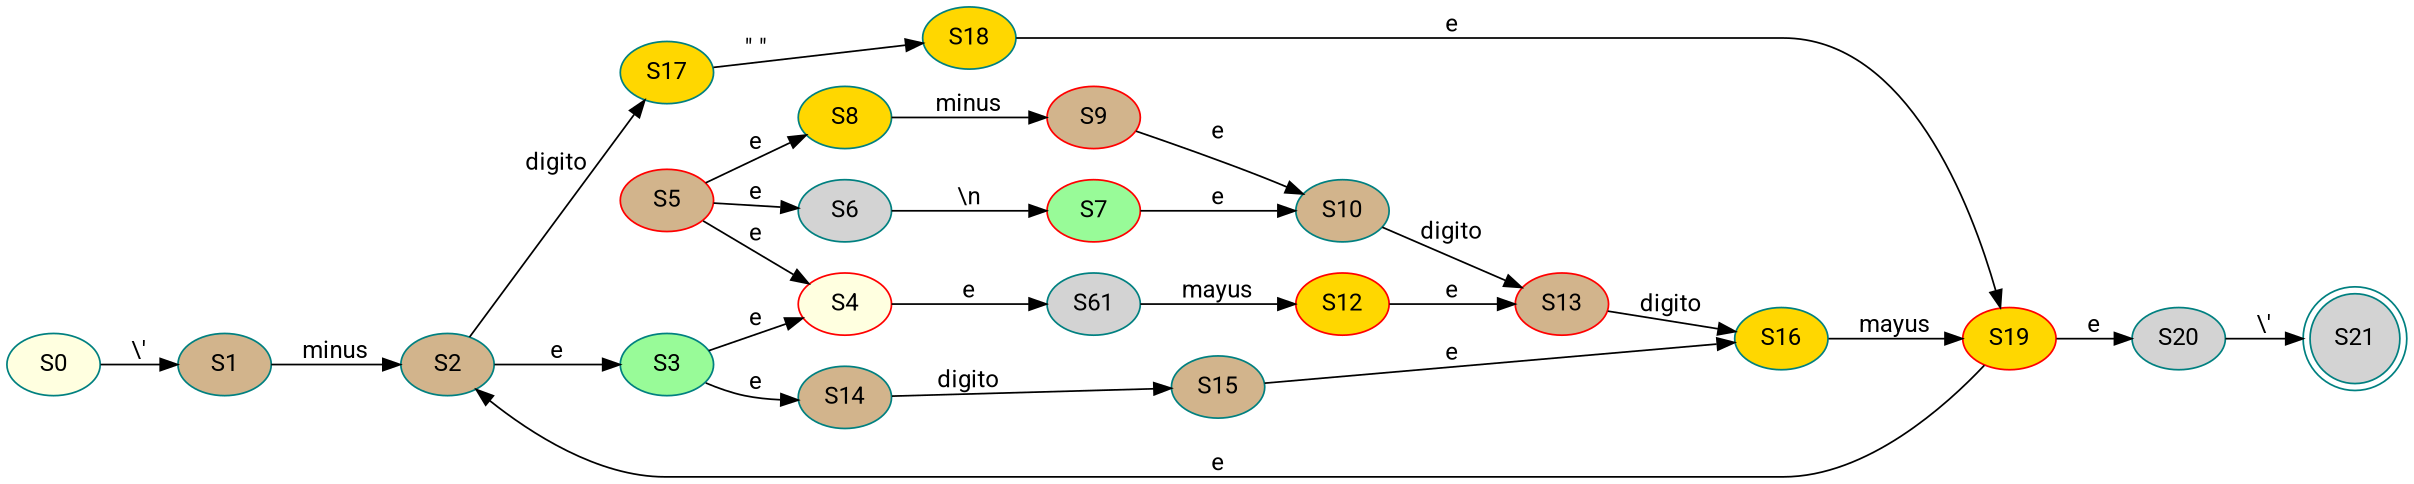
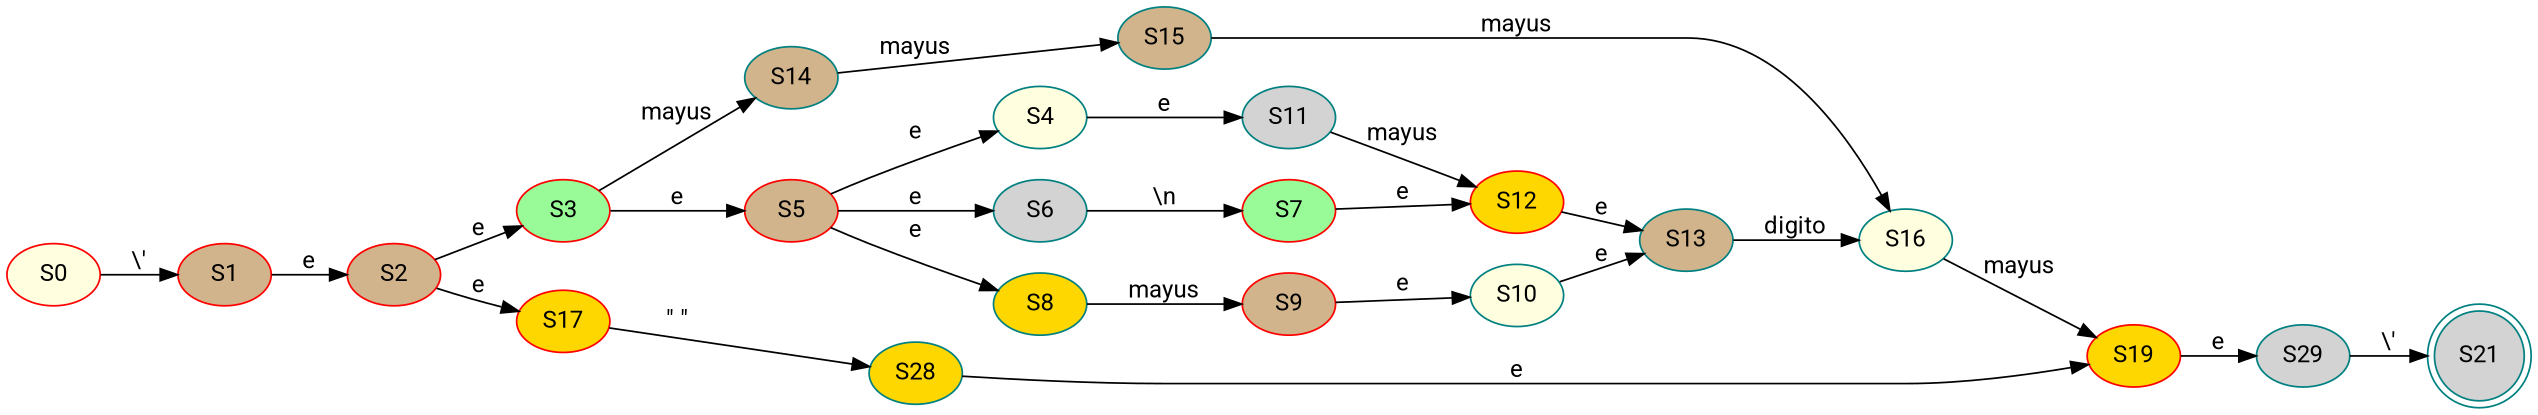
(969, 38) -> (916, 373)
(667, 73) -> (563, 321)
(969, 105) -> (1165, 291)
(557, 163) -> (479, 286)
(1209, 211) -> (1394, 207)
(1342, 211) -> (1517, 295)
(1452, 232) -> (1602, 255)
(845, 304) -> (1040, 117)
(1094, 304) -> (1289, 117)
(1562, 304) -> (1686, 240)
(747, 337) -> (669, 211)
(1781, 339) -> (1906, 240)
(2179, 339) -> (2303, 356)
(336, 352) -> (309, 262)
(1452, 353) -> (1517, 25)
(54, 365) -> (54, 275)
(225, 365) -> (225, 275)
(447, 365) -> (394, 275)
(667, 365) -> (563, 211)
(969, 381) -> (916, 48)
(756, 383) -> (677, 113)
(1245, 477) -> none
